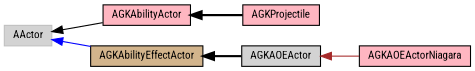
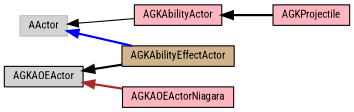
(77, 44) -> (105, 40)
(228, 56) -> (108, 67)
(345, 56) -> (108, 86)
